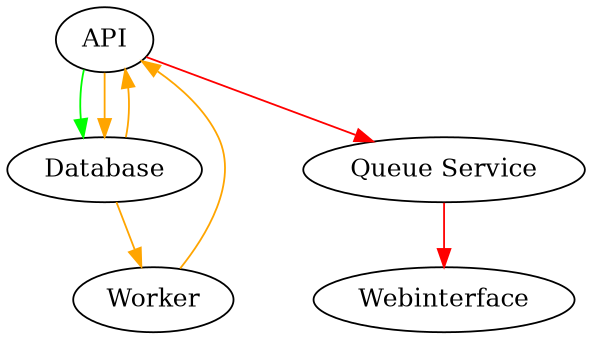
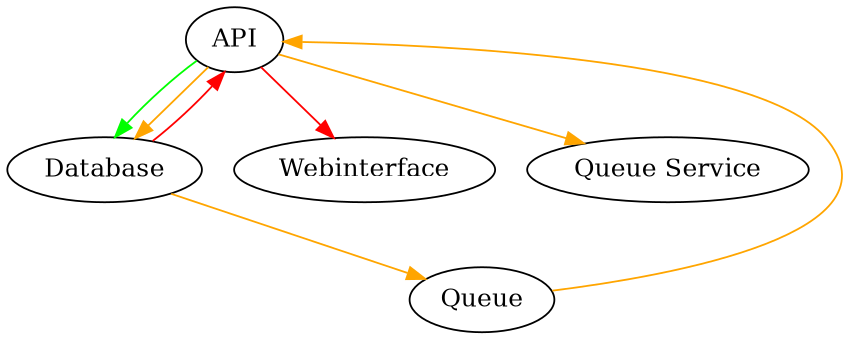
(251, 96) -> (422, 96)
(129, 113) -> (183, 115)
(444, 226) -> (291, 96)
(153, 300) -> (482, 300)
